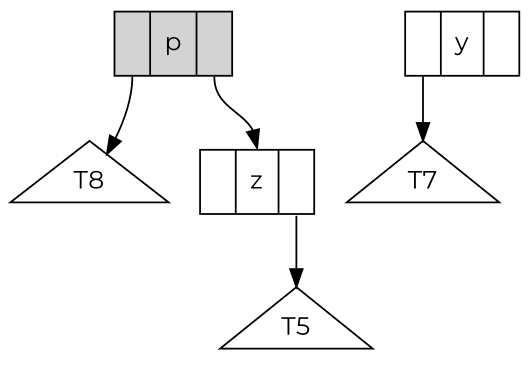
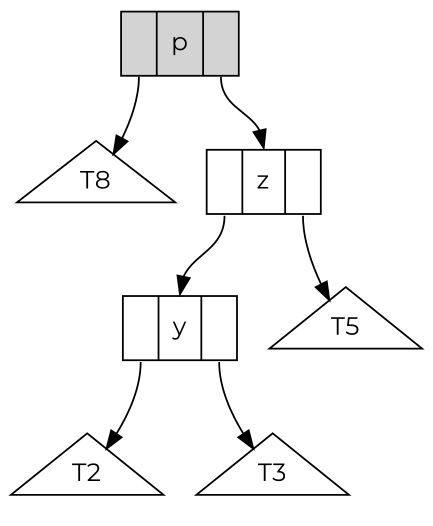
(423, 182) -> (87, 474)
none -> (209, 249)
none -> (273, 474)
